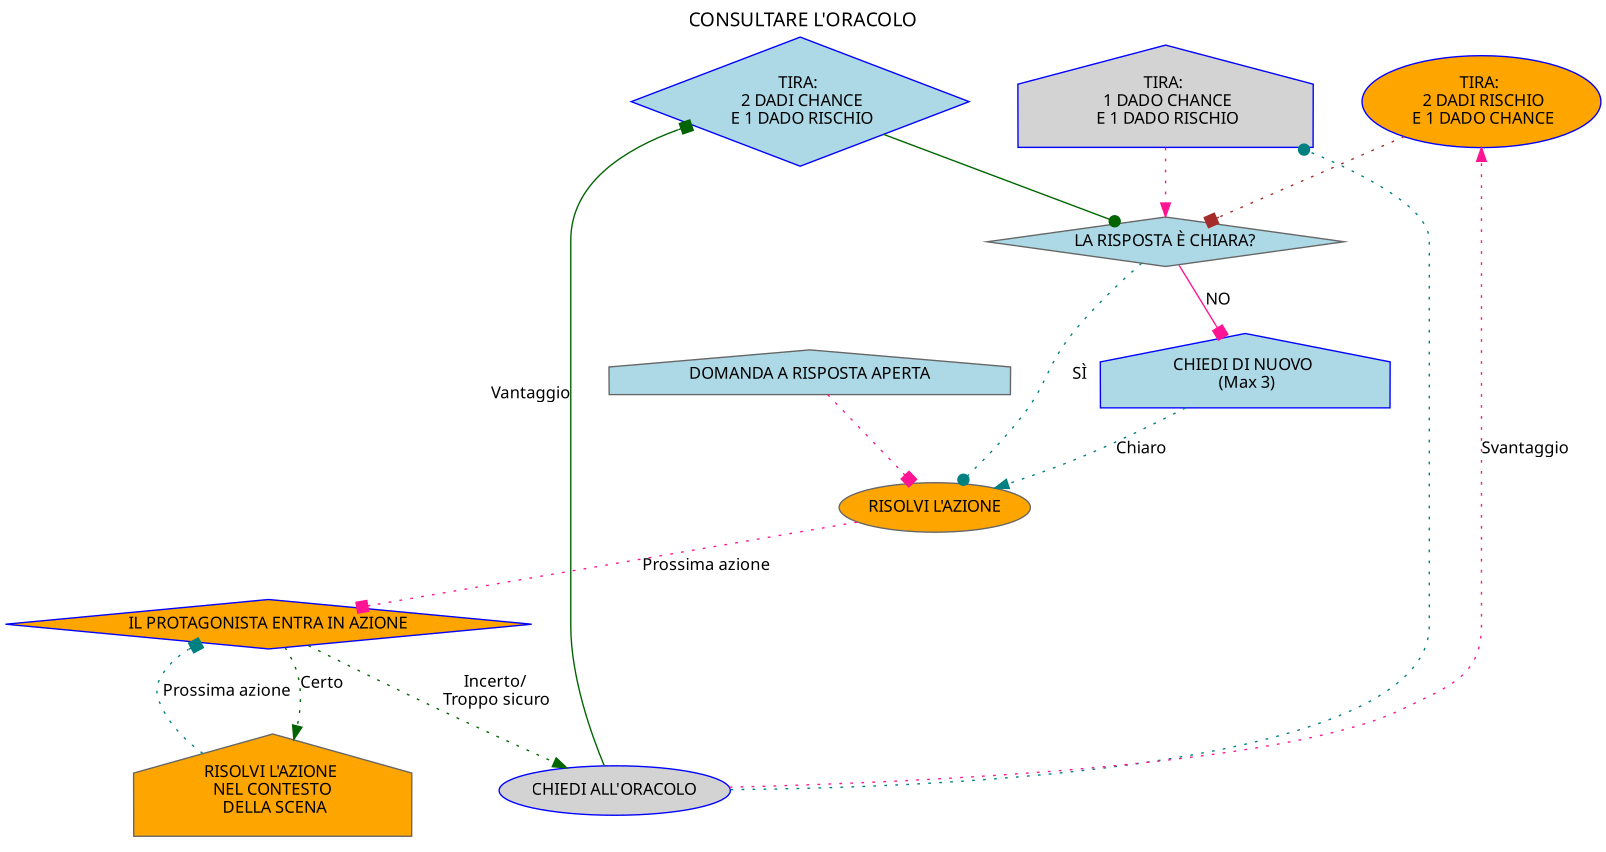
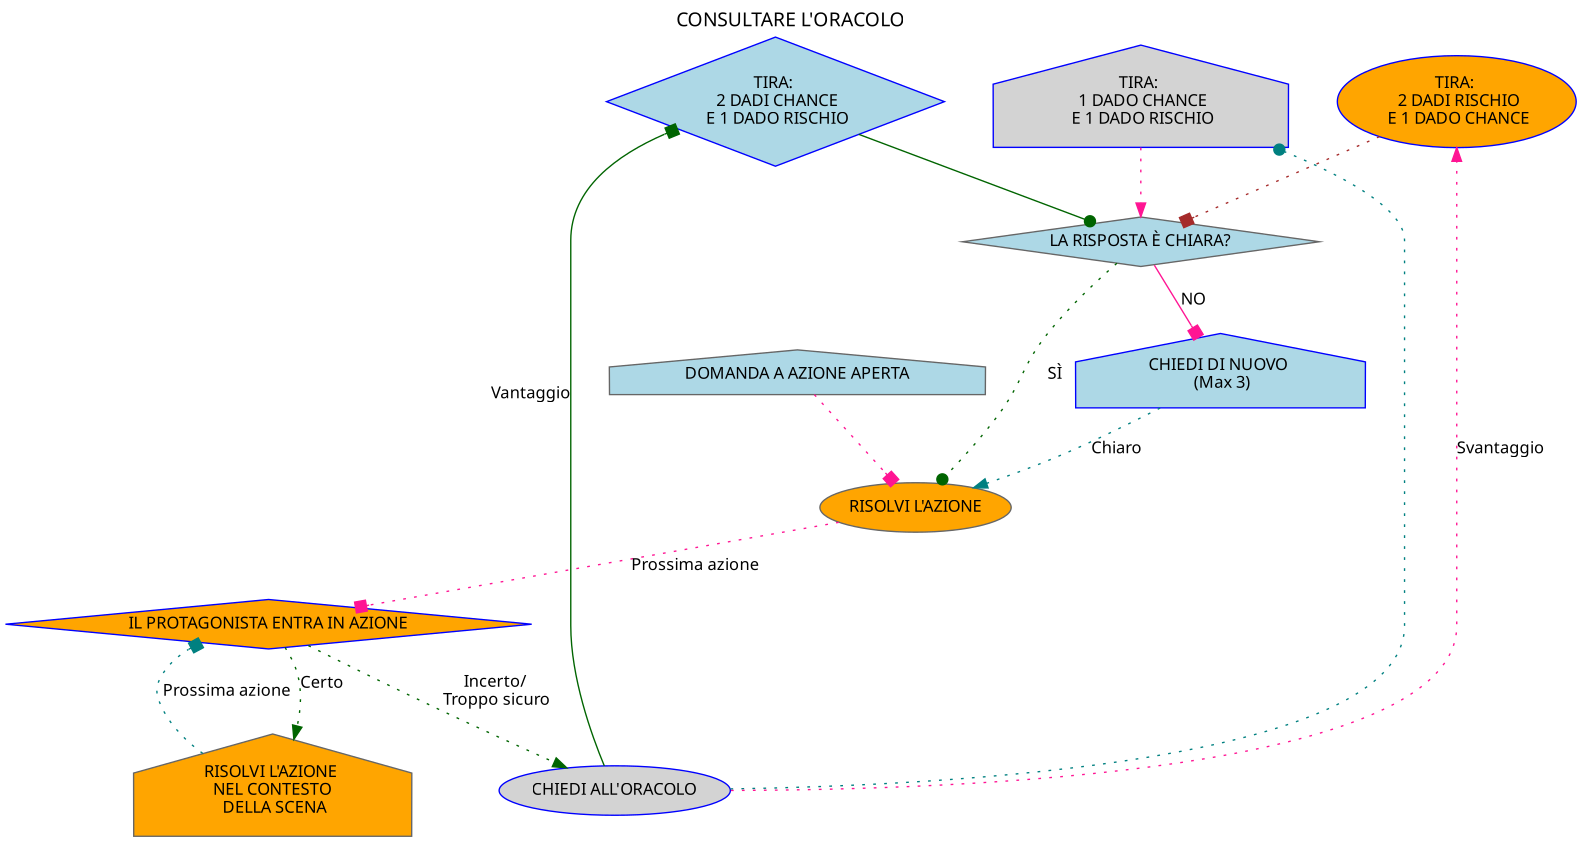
(1051, 367) -> (1027, 365)
(810, 375) -> (797, 375)
